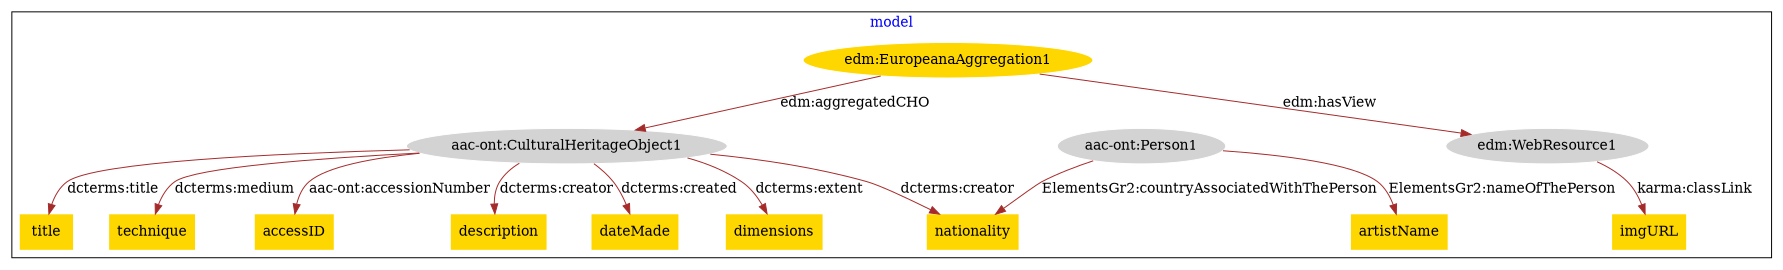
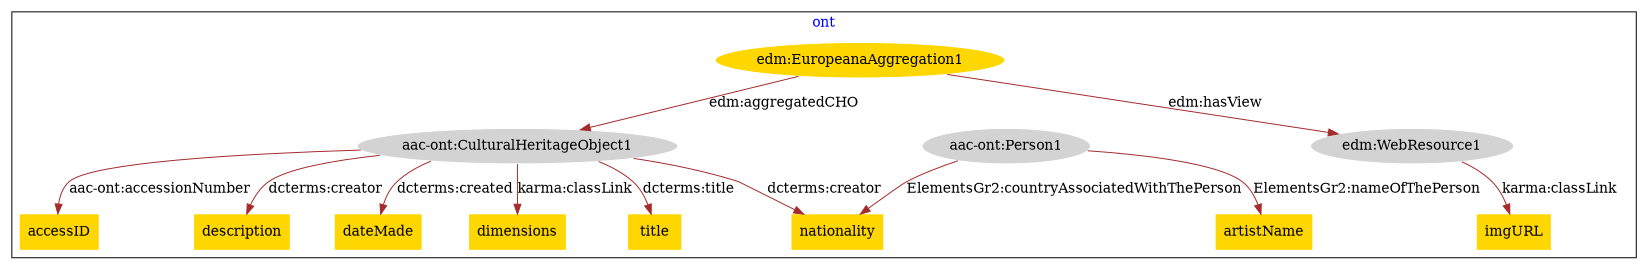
(892, 23) -> (824, 23)
(809, 189) -> (575, 189)
(152, 232) -> none
